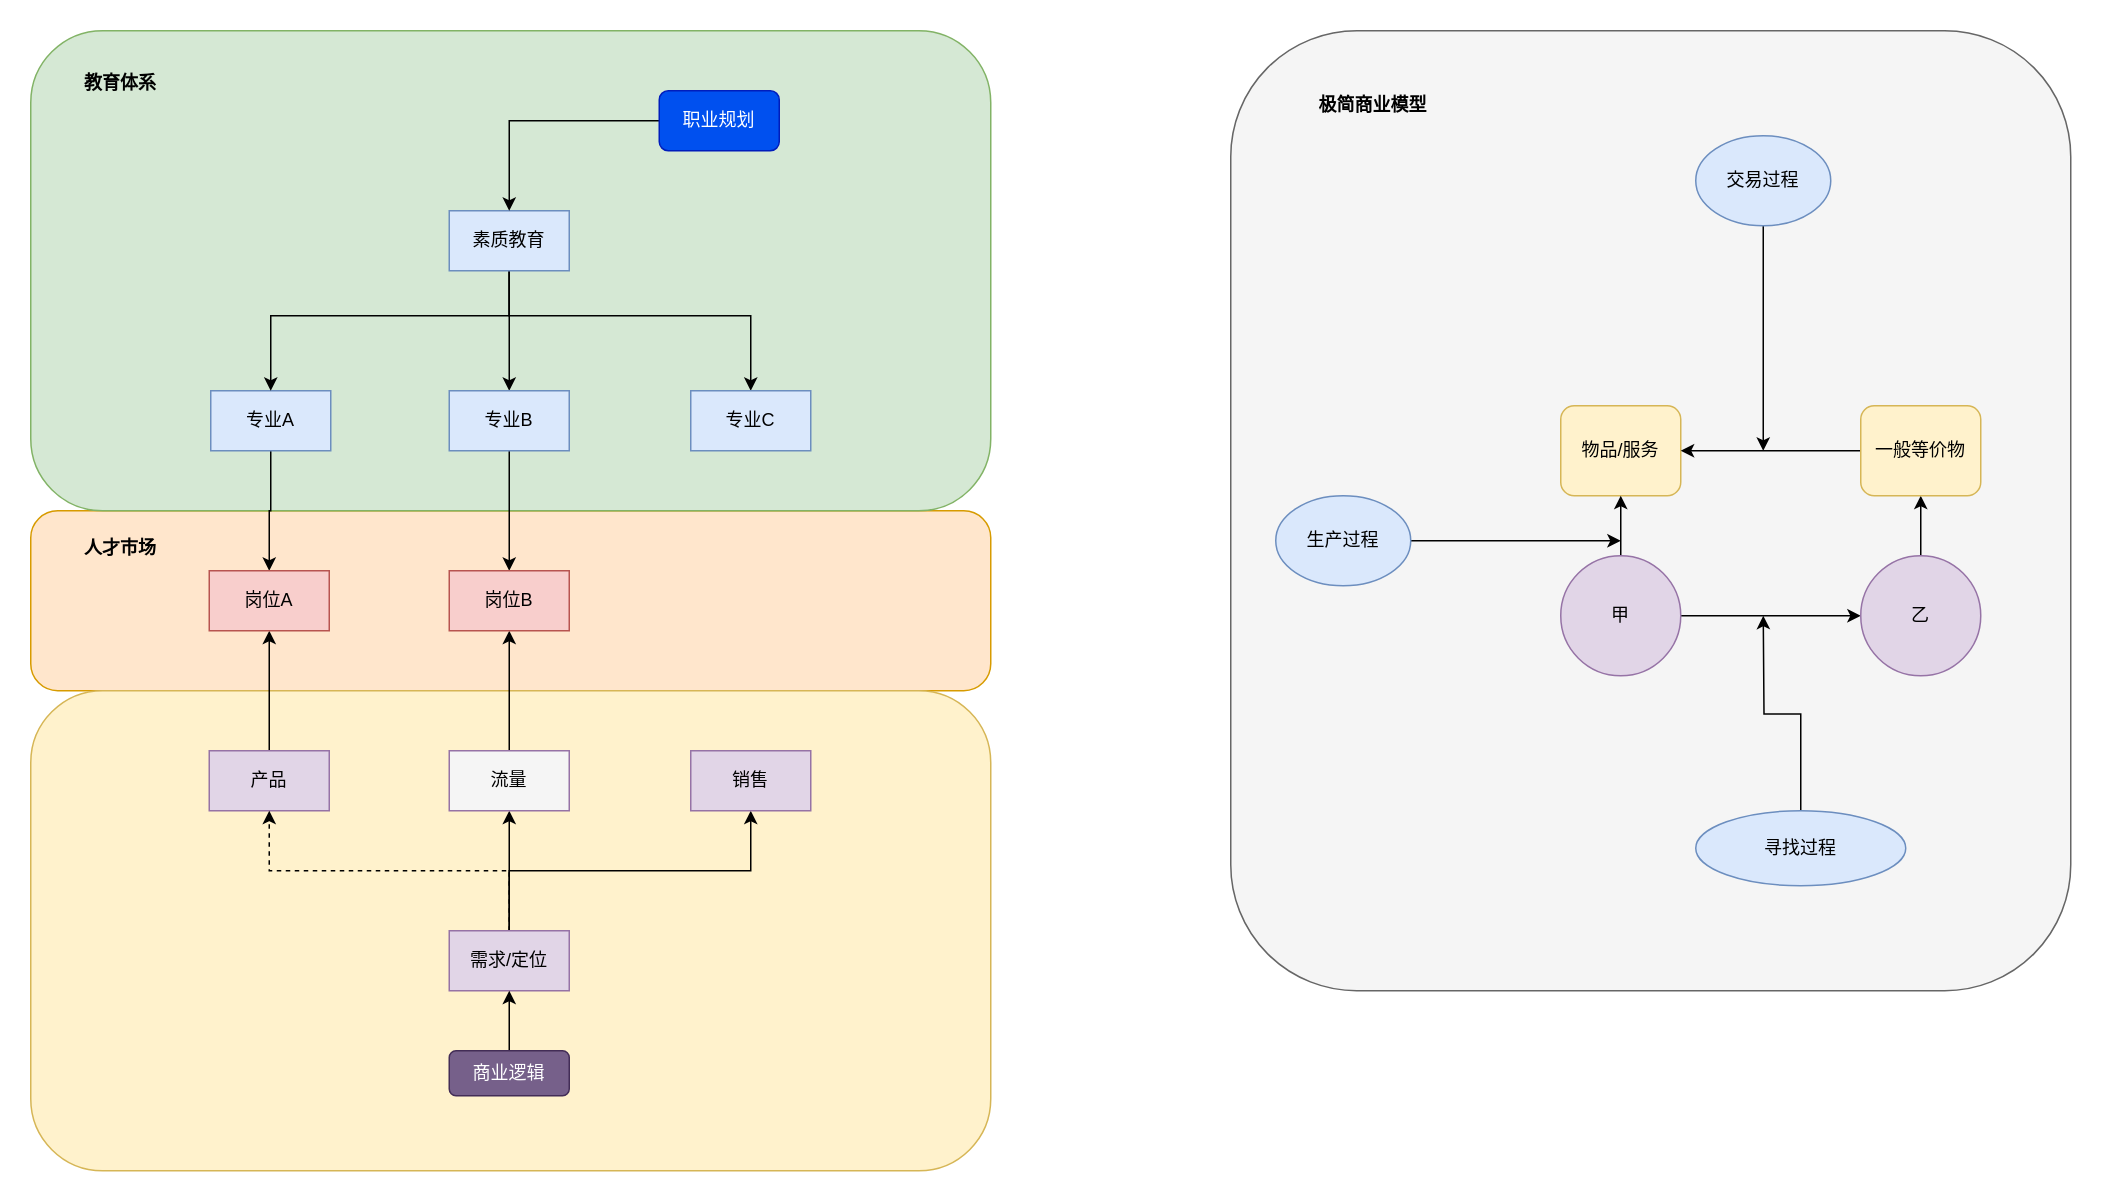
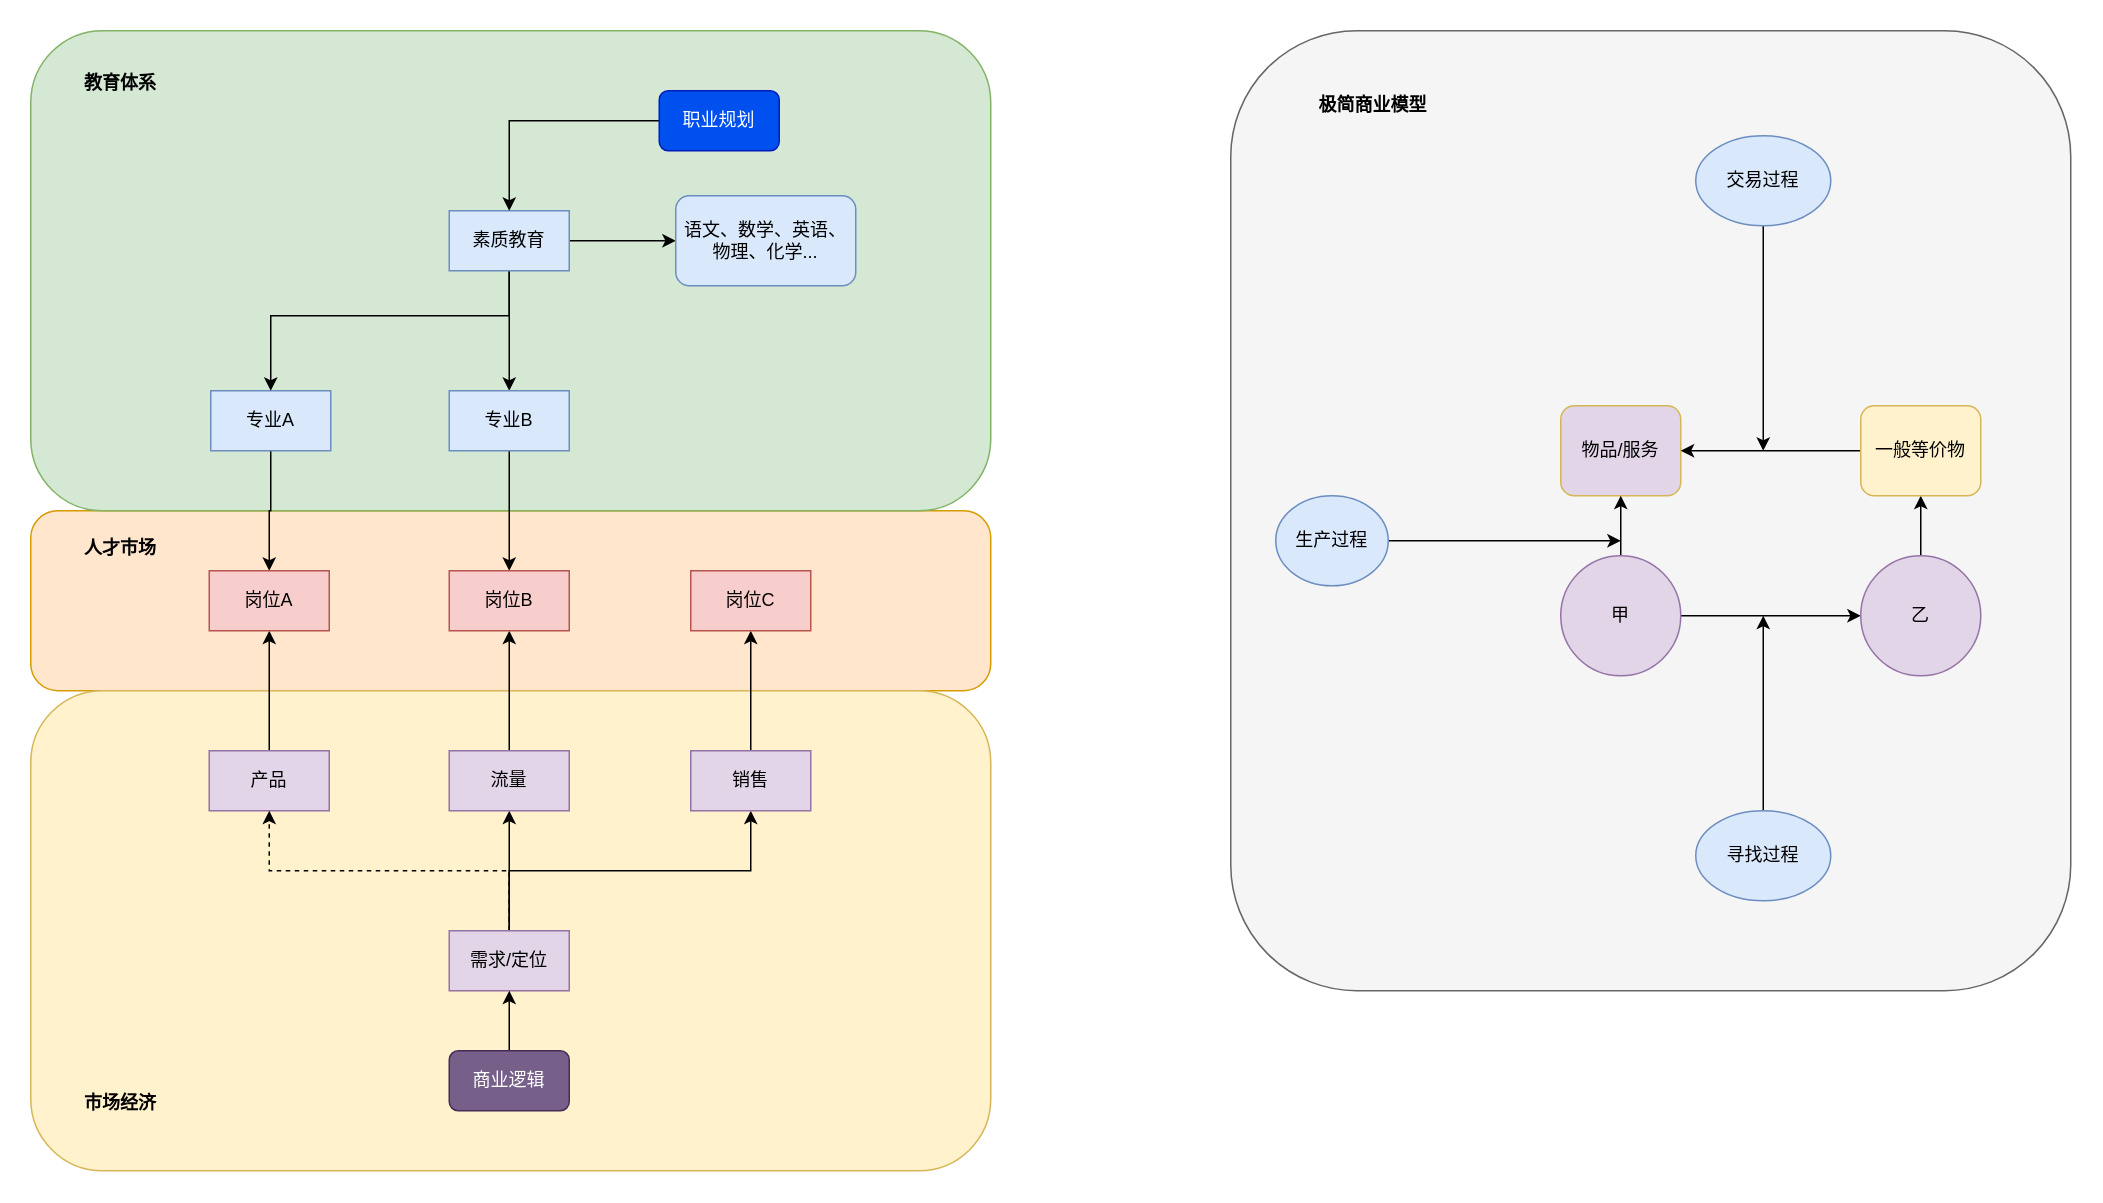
none -> (618, 241)
none -> (766, 241)
(664, 316) -> none
(751, 421) -> none
(1621, 451) -> (1621, 451)
(1343, 541) -> (1332, 541)
none -> (751, 601)
none -> (751, 696)
(509, 781) -> (509, 781)
(1801, 848) -> (1763, 856)
(509, 1073) -> (509, 1081)
none -> (121, 1103)
